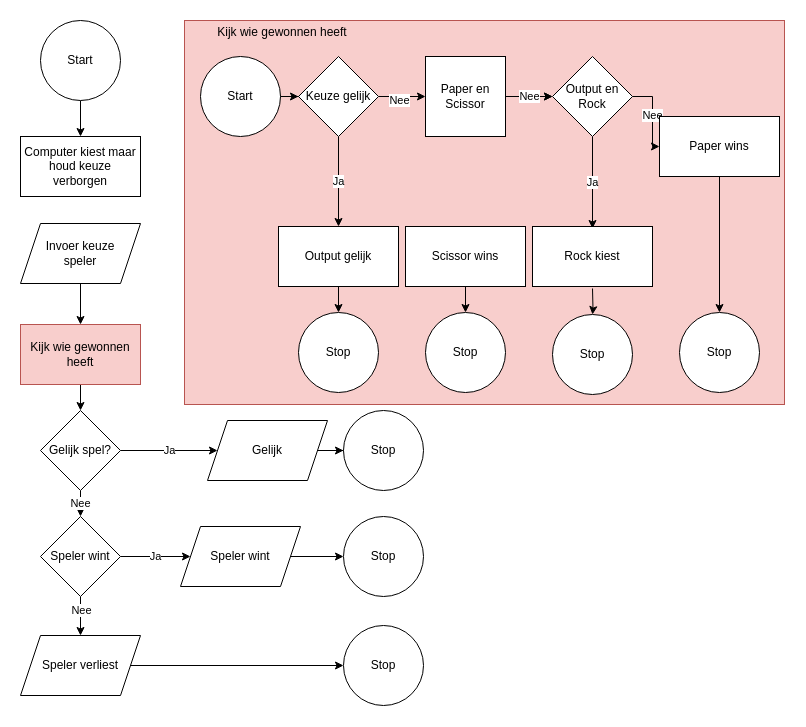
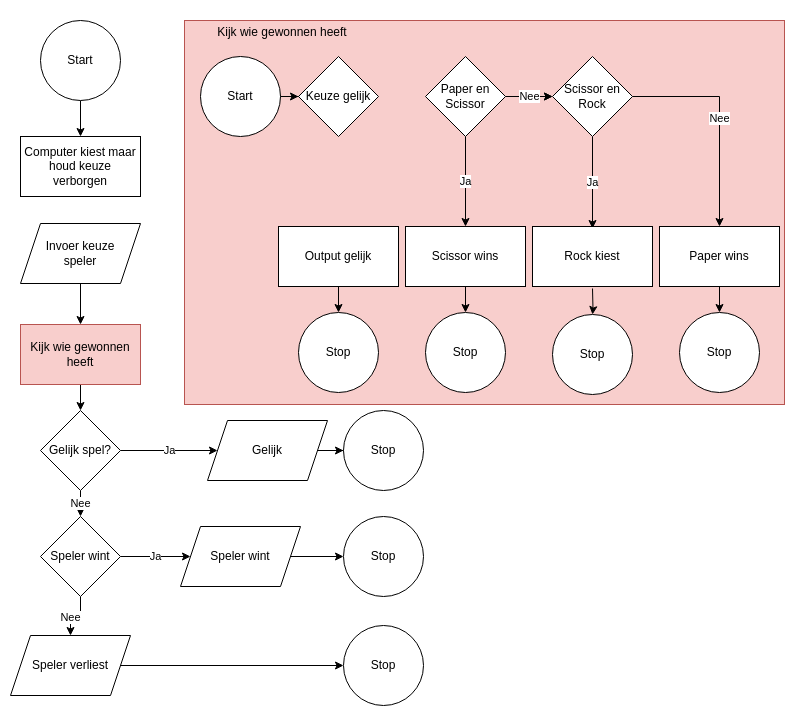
(399, 97) -> none
(466, 97) -> (466, 97)
(593, 97) -> (593, 97)
(720, 147) -> (720, 257)
(339, 178) -> none
none -> (466, 178)
(81, 666) -> (71, 666)
